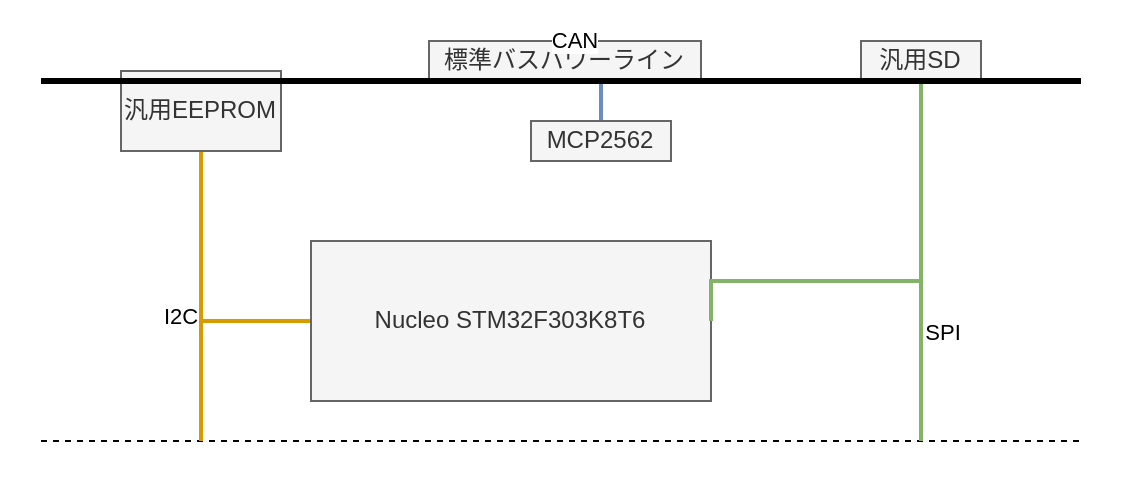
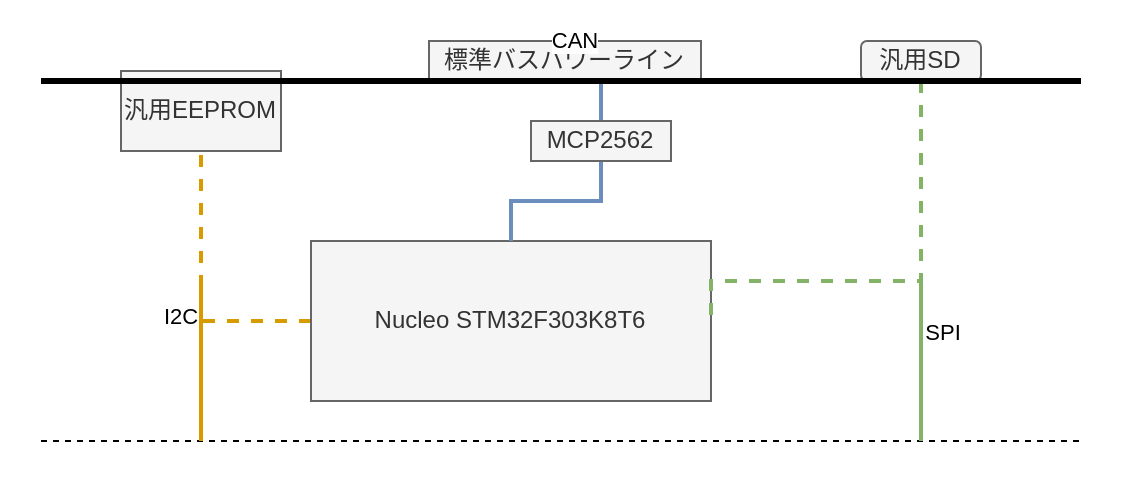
(921, 61) -> (921, 61)
none -> (556, 201)
(711, 284) -> (711, 284)
(293, 321) -> (293, 321)
